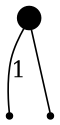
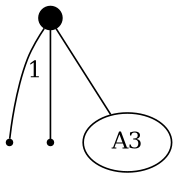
none -> (127, 142)
